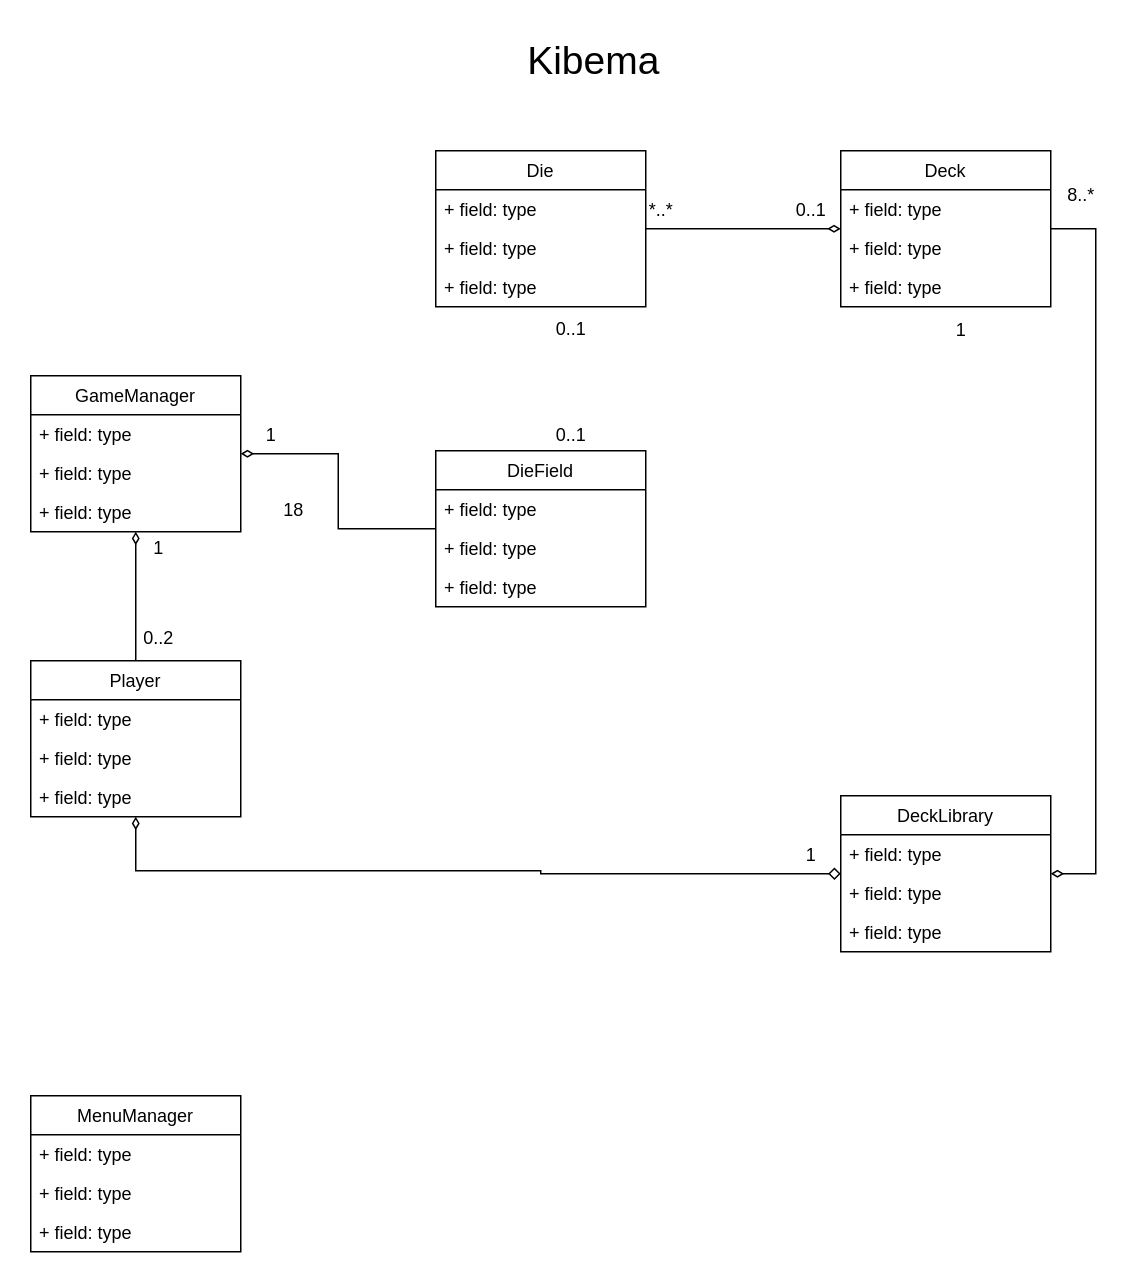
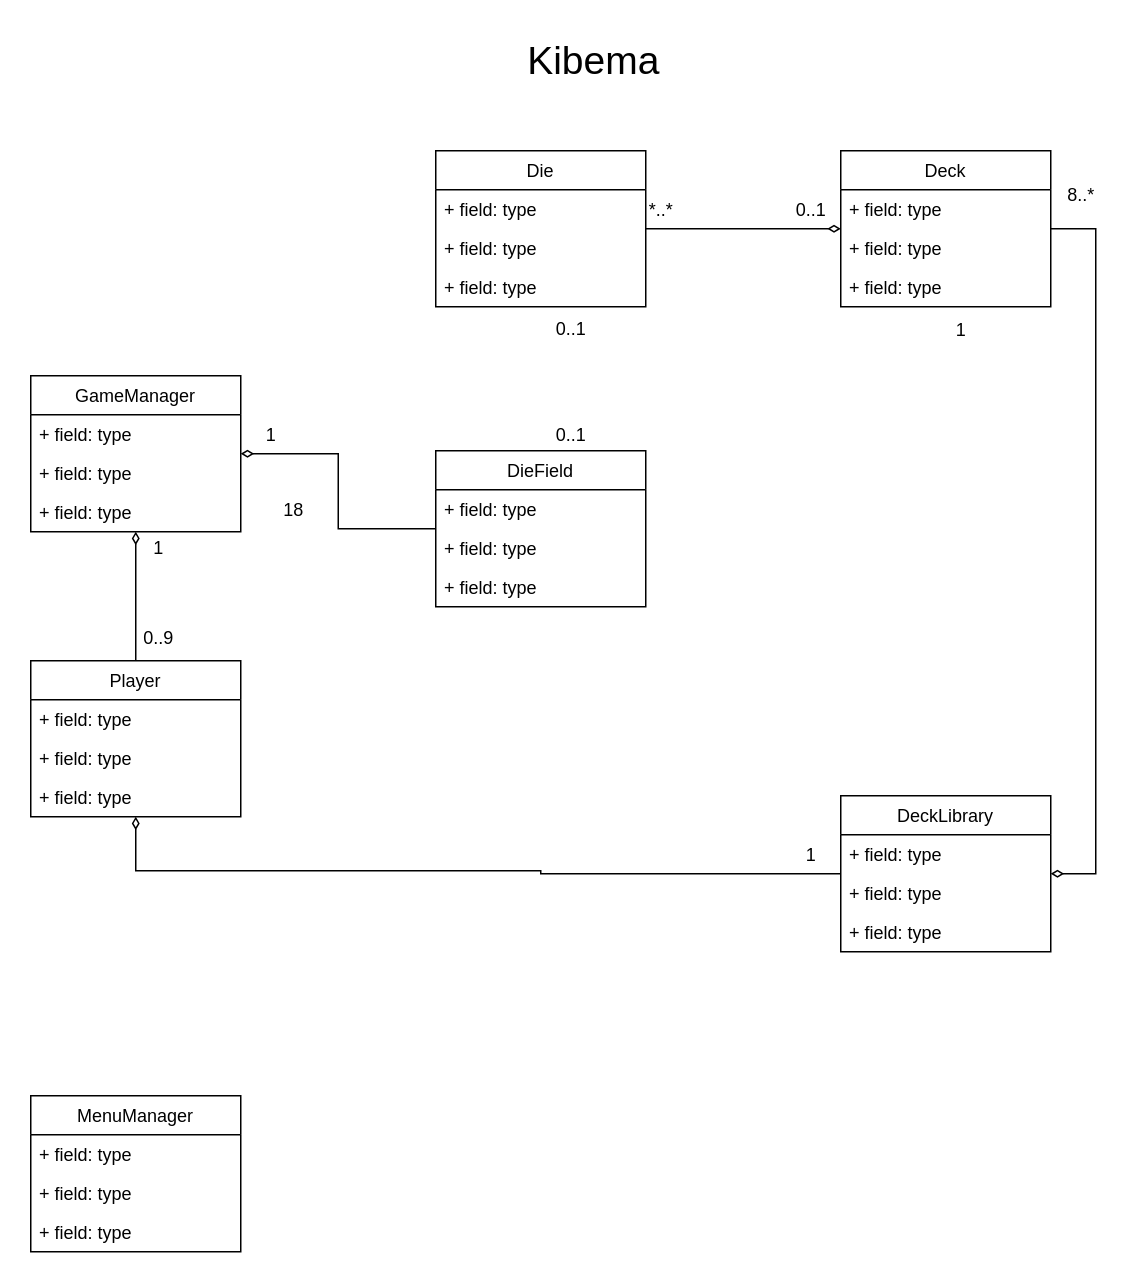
(159, 638) -> (159, 638)
(828, 874) -> (833, 874)
